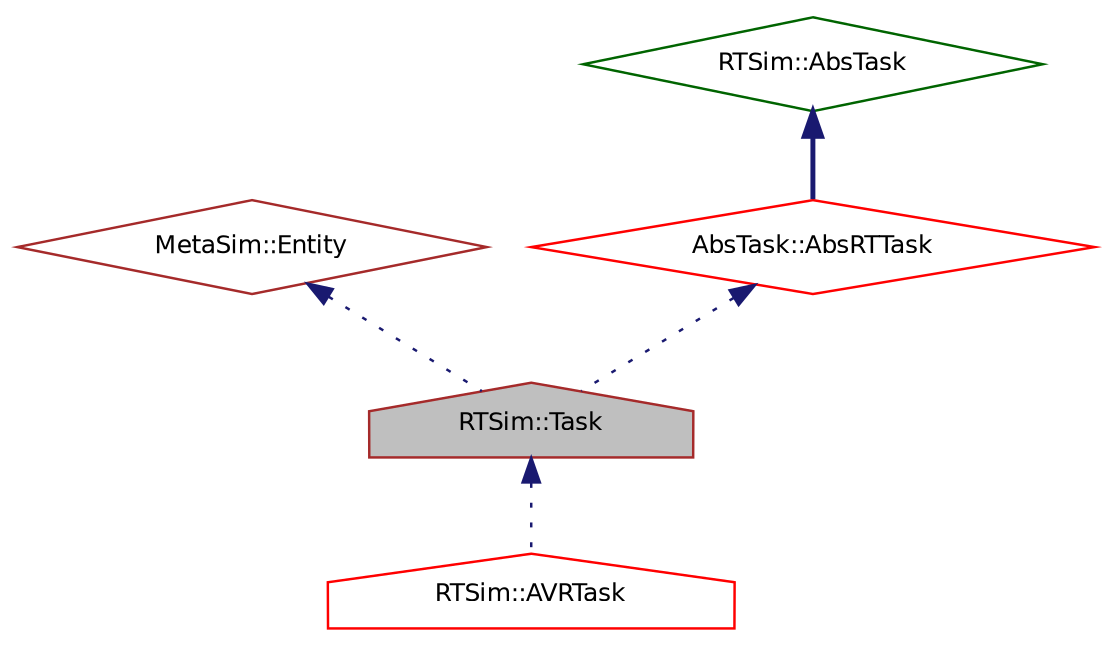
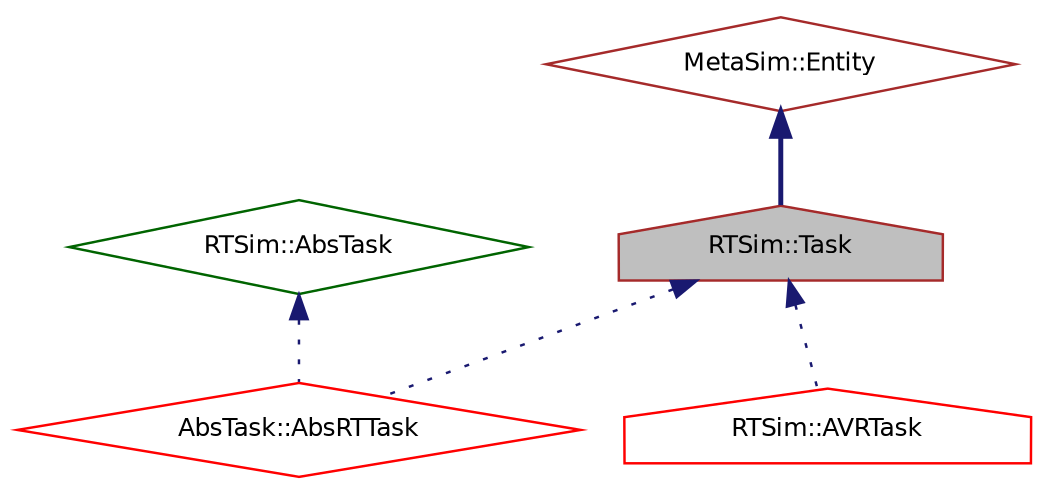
(813, 168) -> (299, 351)
(405, 344) -> (781, 171)
(658, 344) -> (528, 343)
